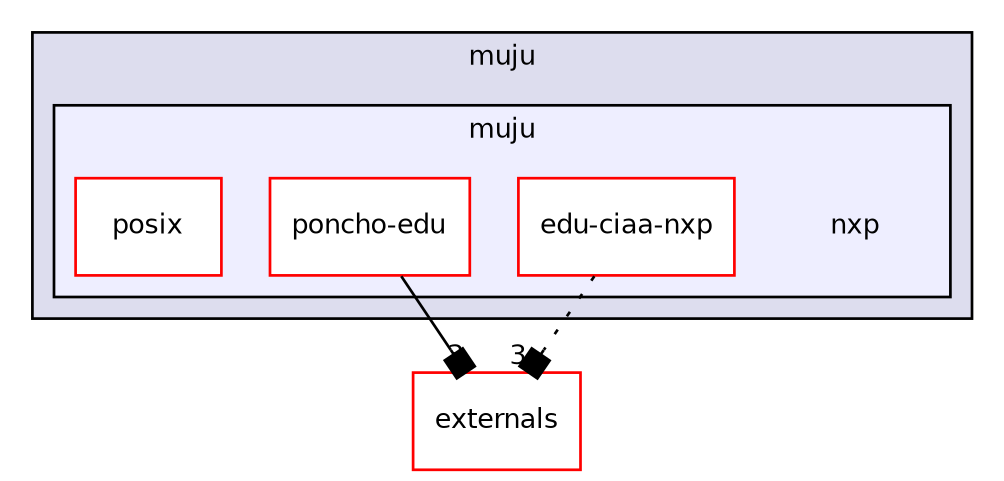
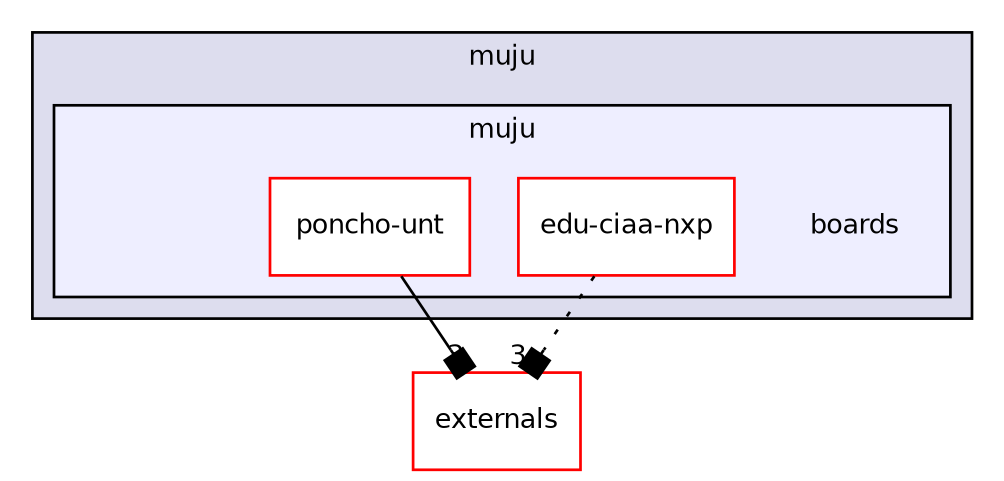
(148, 227) -> none
(370, 227) -> (370, 227)
(856, 227) -> (856, 227)
